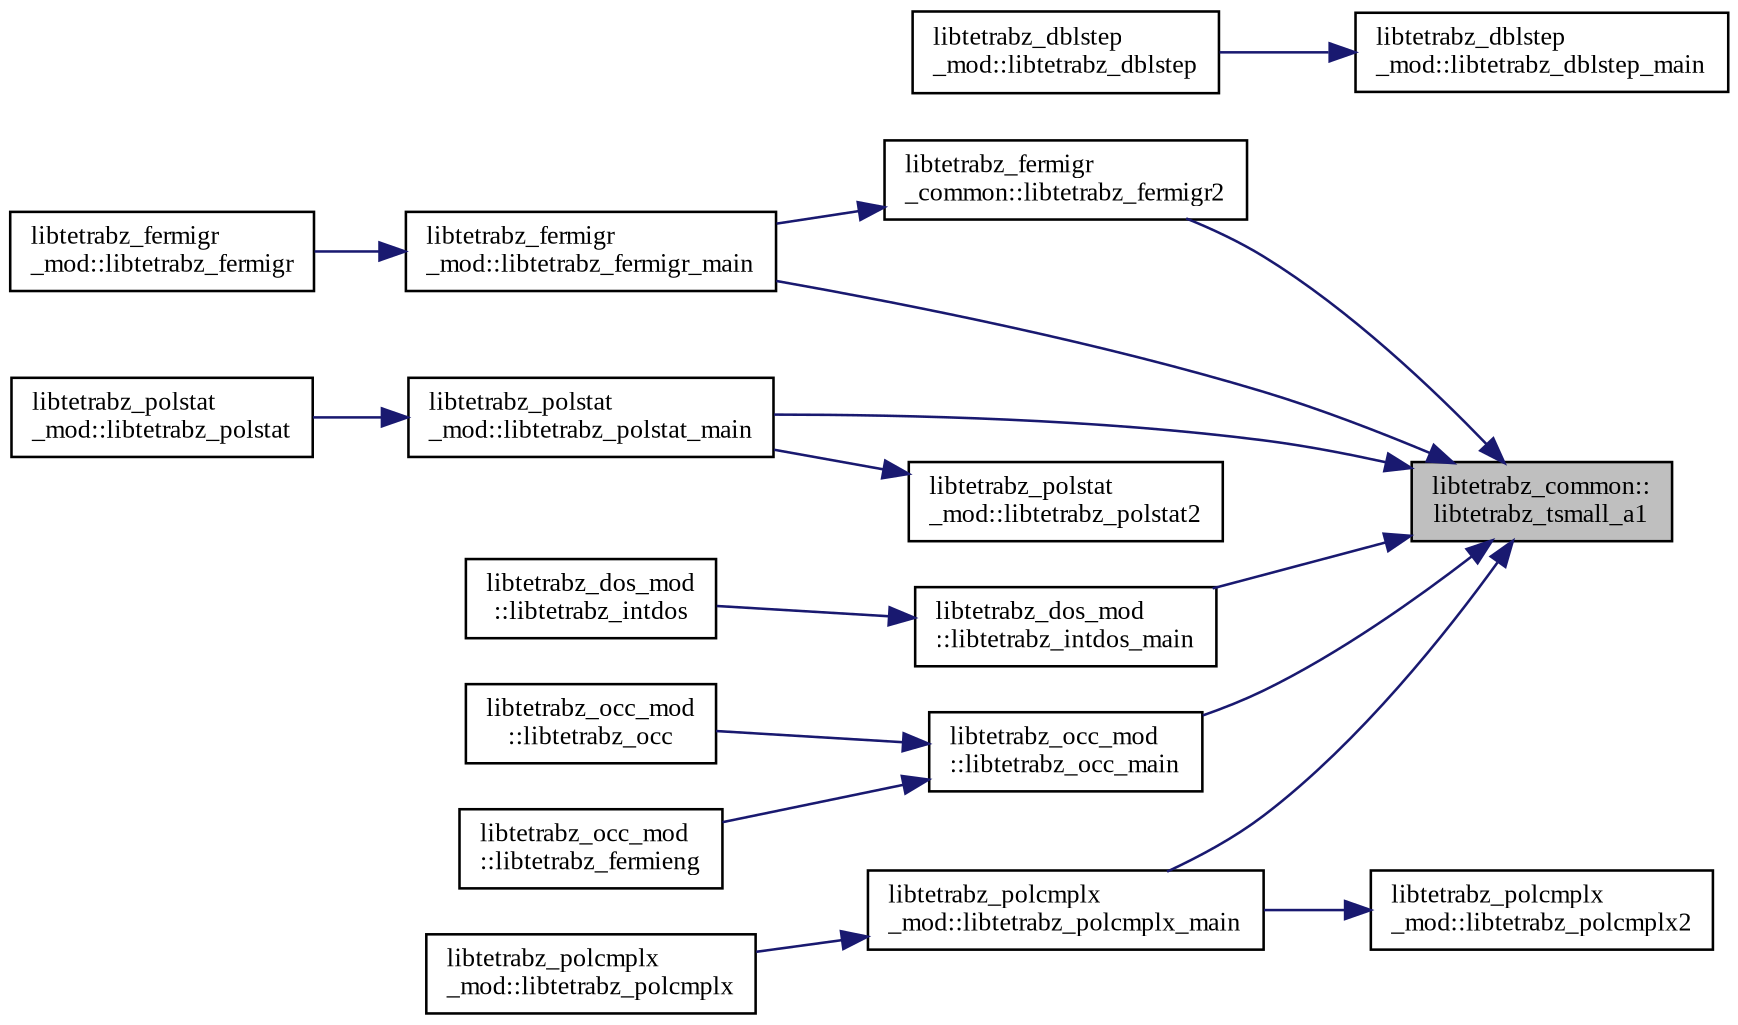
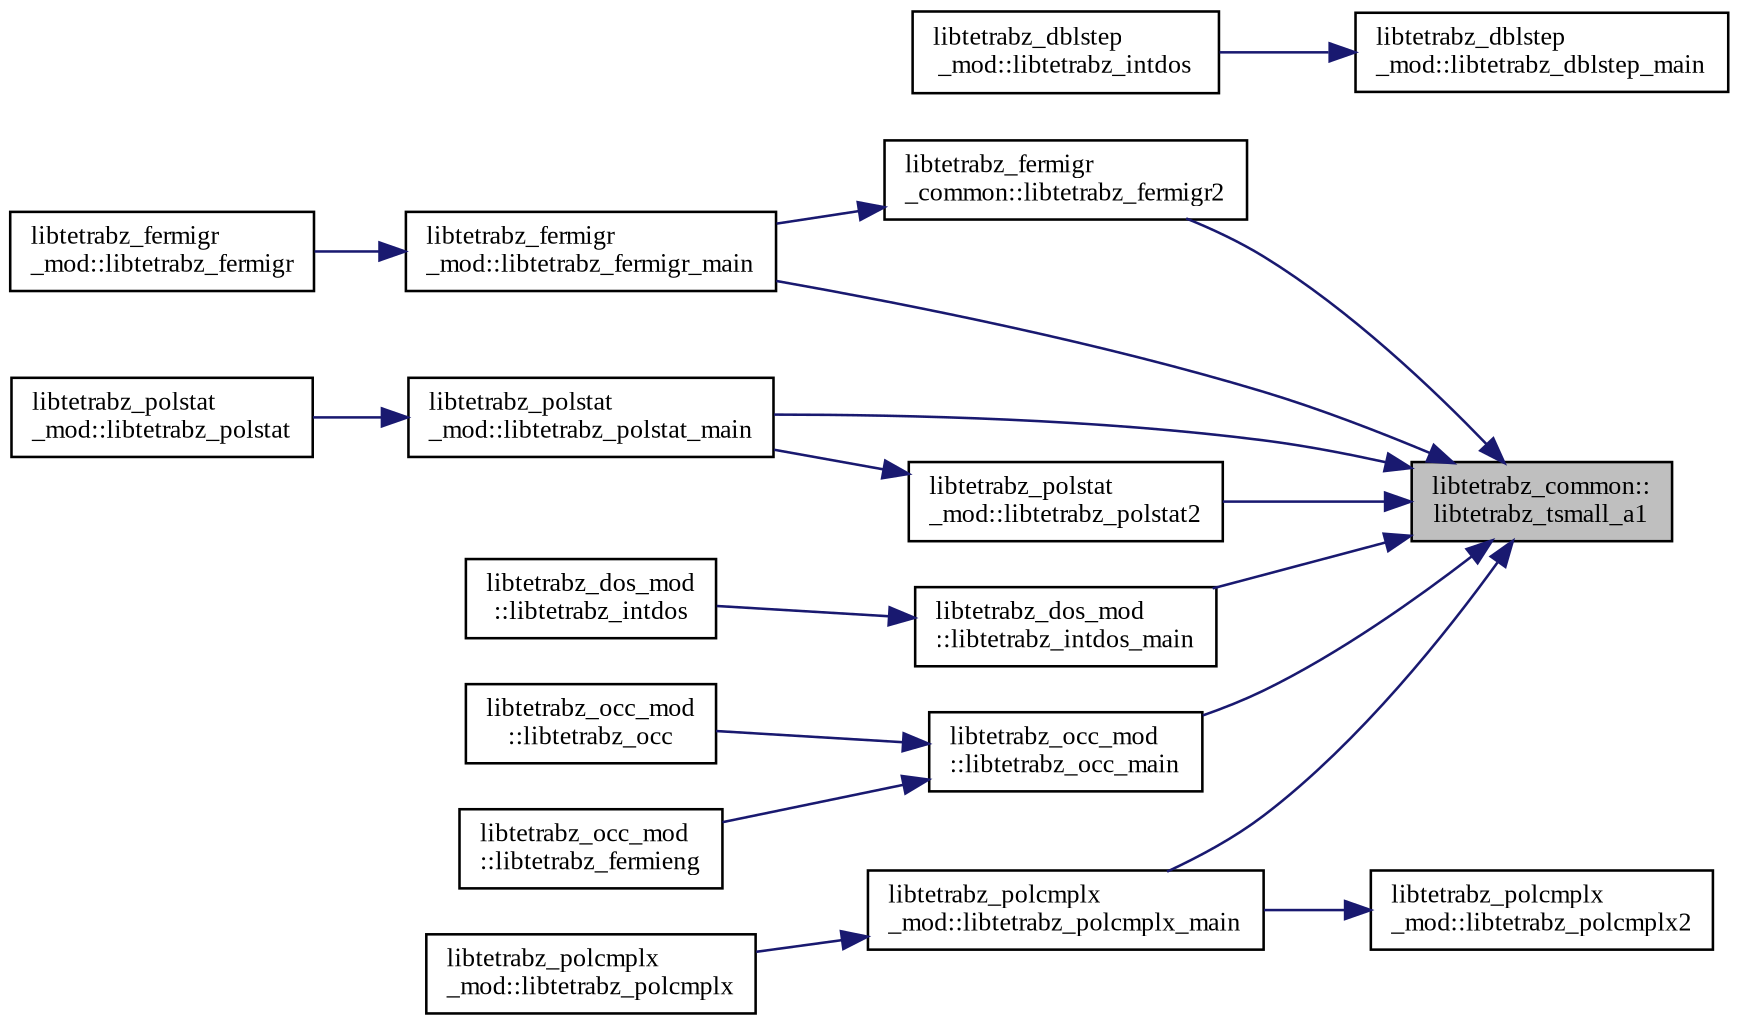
(1066, 52) -> (1066, 52)
none -> (1304, 502)
